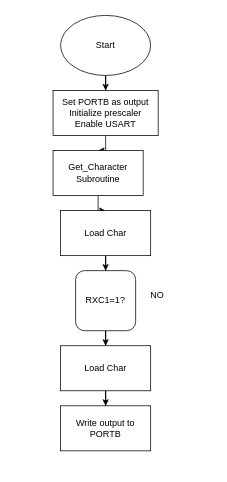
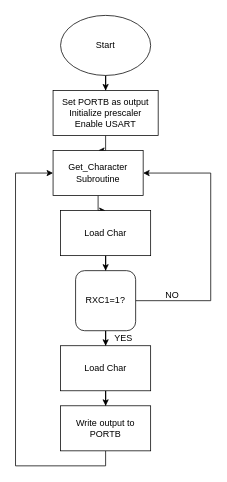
none -> (210, 273)
(164, 295) -> (179, 295)
none -> (15, 319)
none -> (128, 338)
